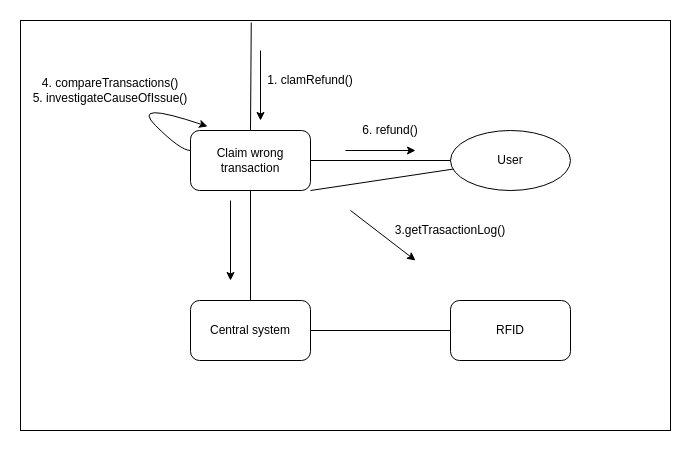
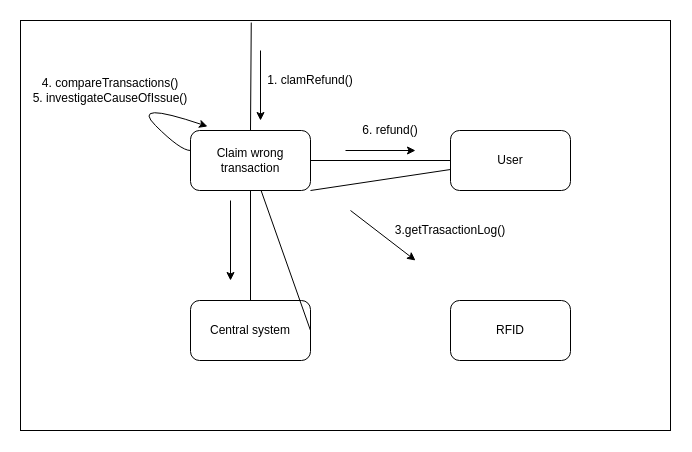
(511, 161) -> (511, 161)
(381, 331) -> (286, 261)
